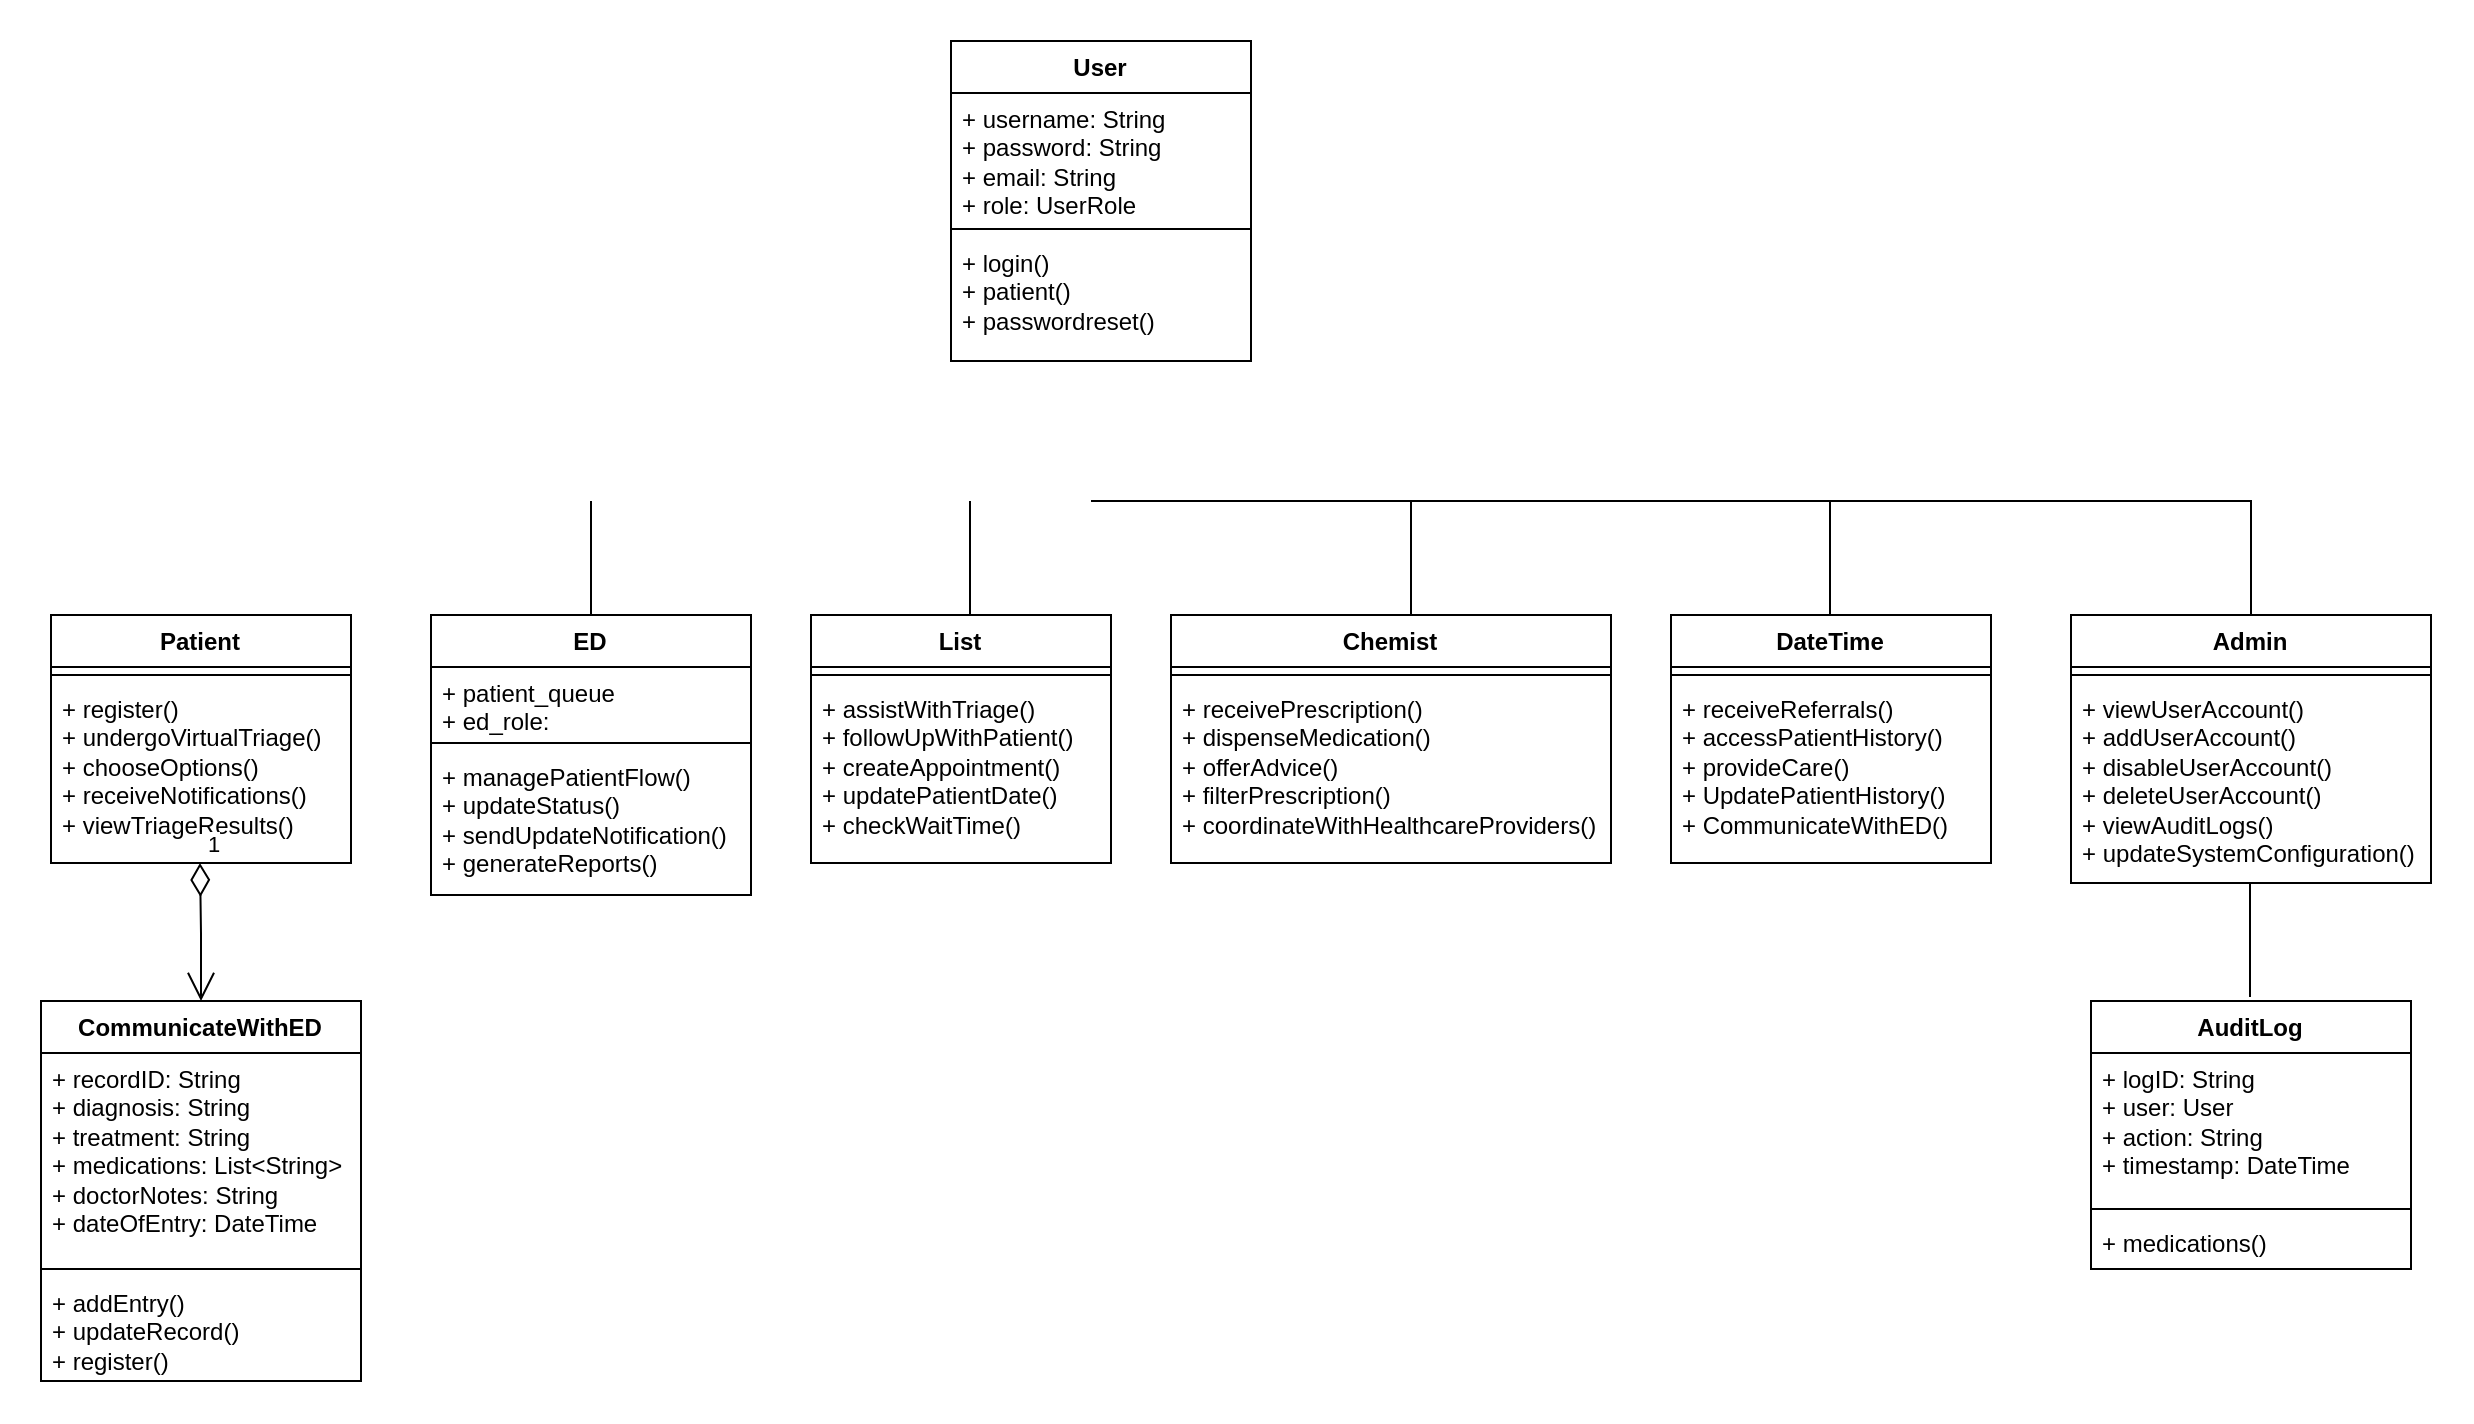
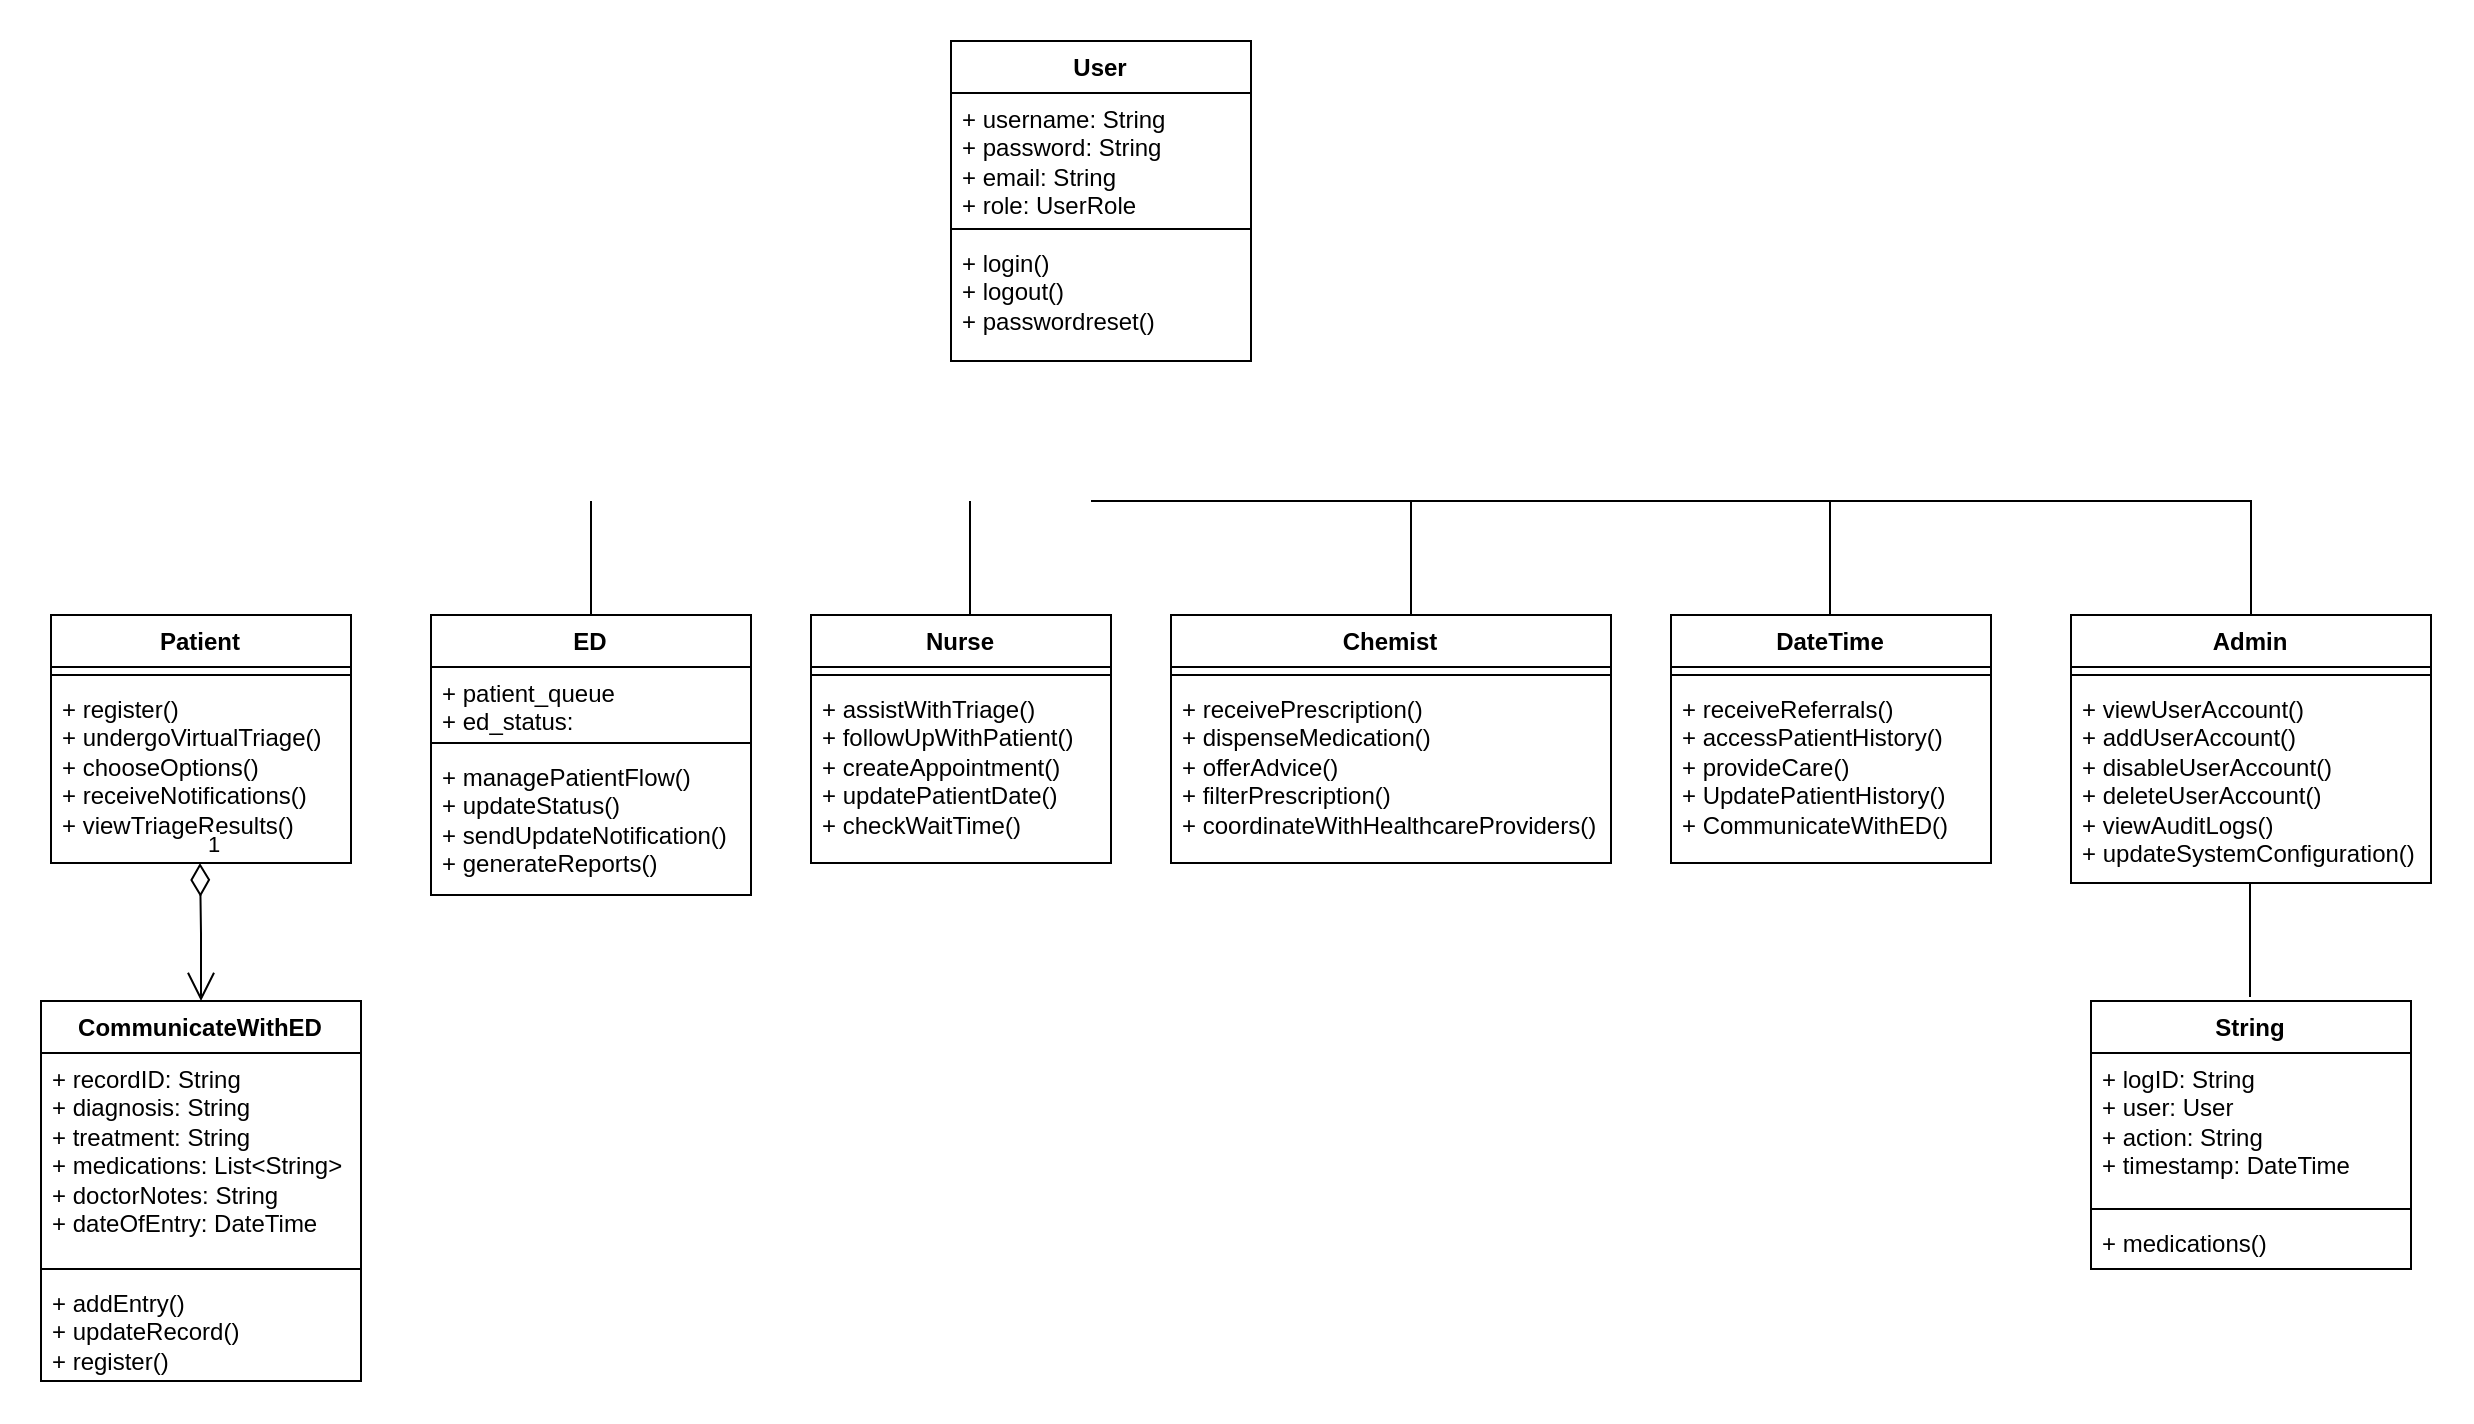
(1074, 294) -> (1074, 294)
(961, 643) -> (961, 643)
(538, 710) -> (538, 710)
(2251, 1029) -> (2251, 1029)
